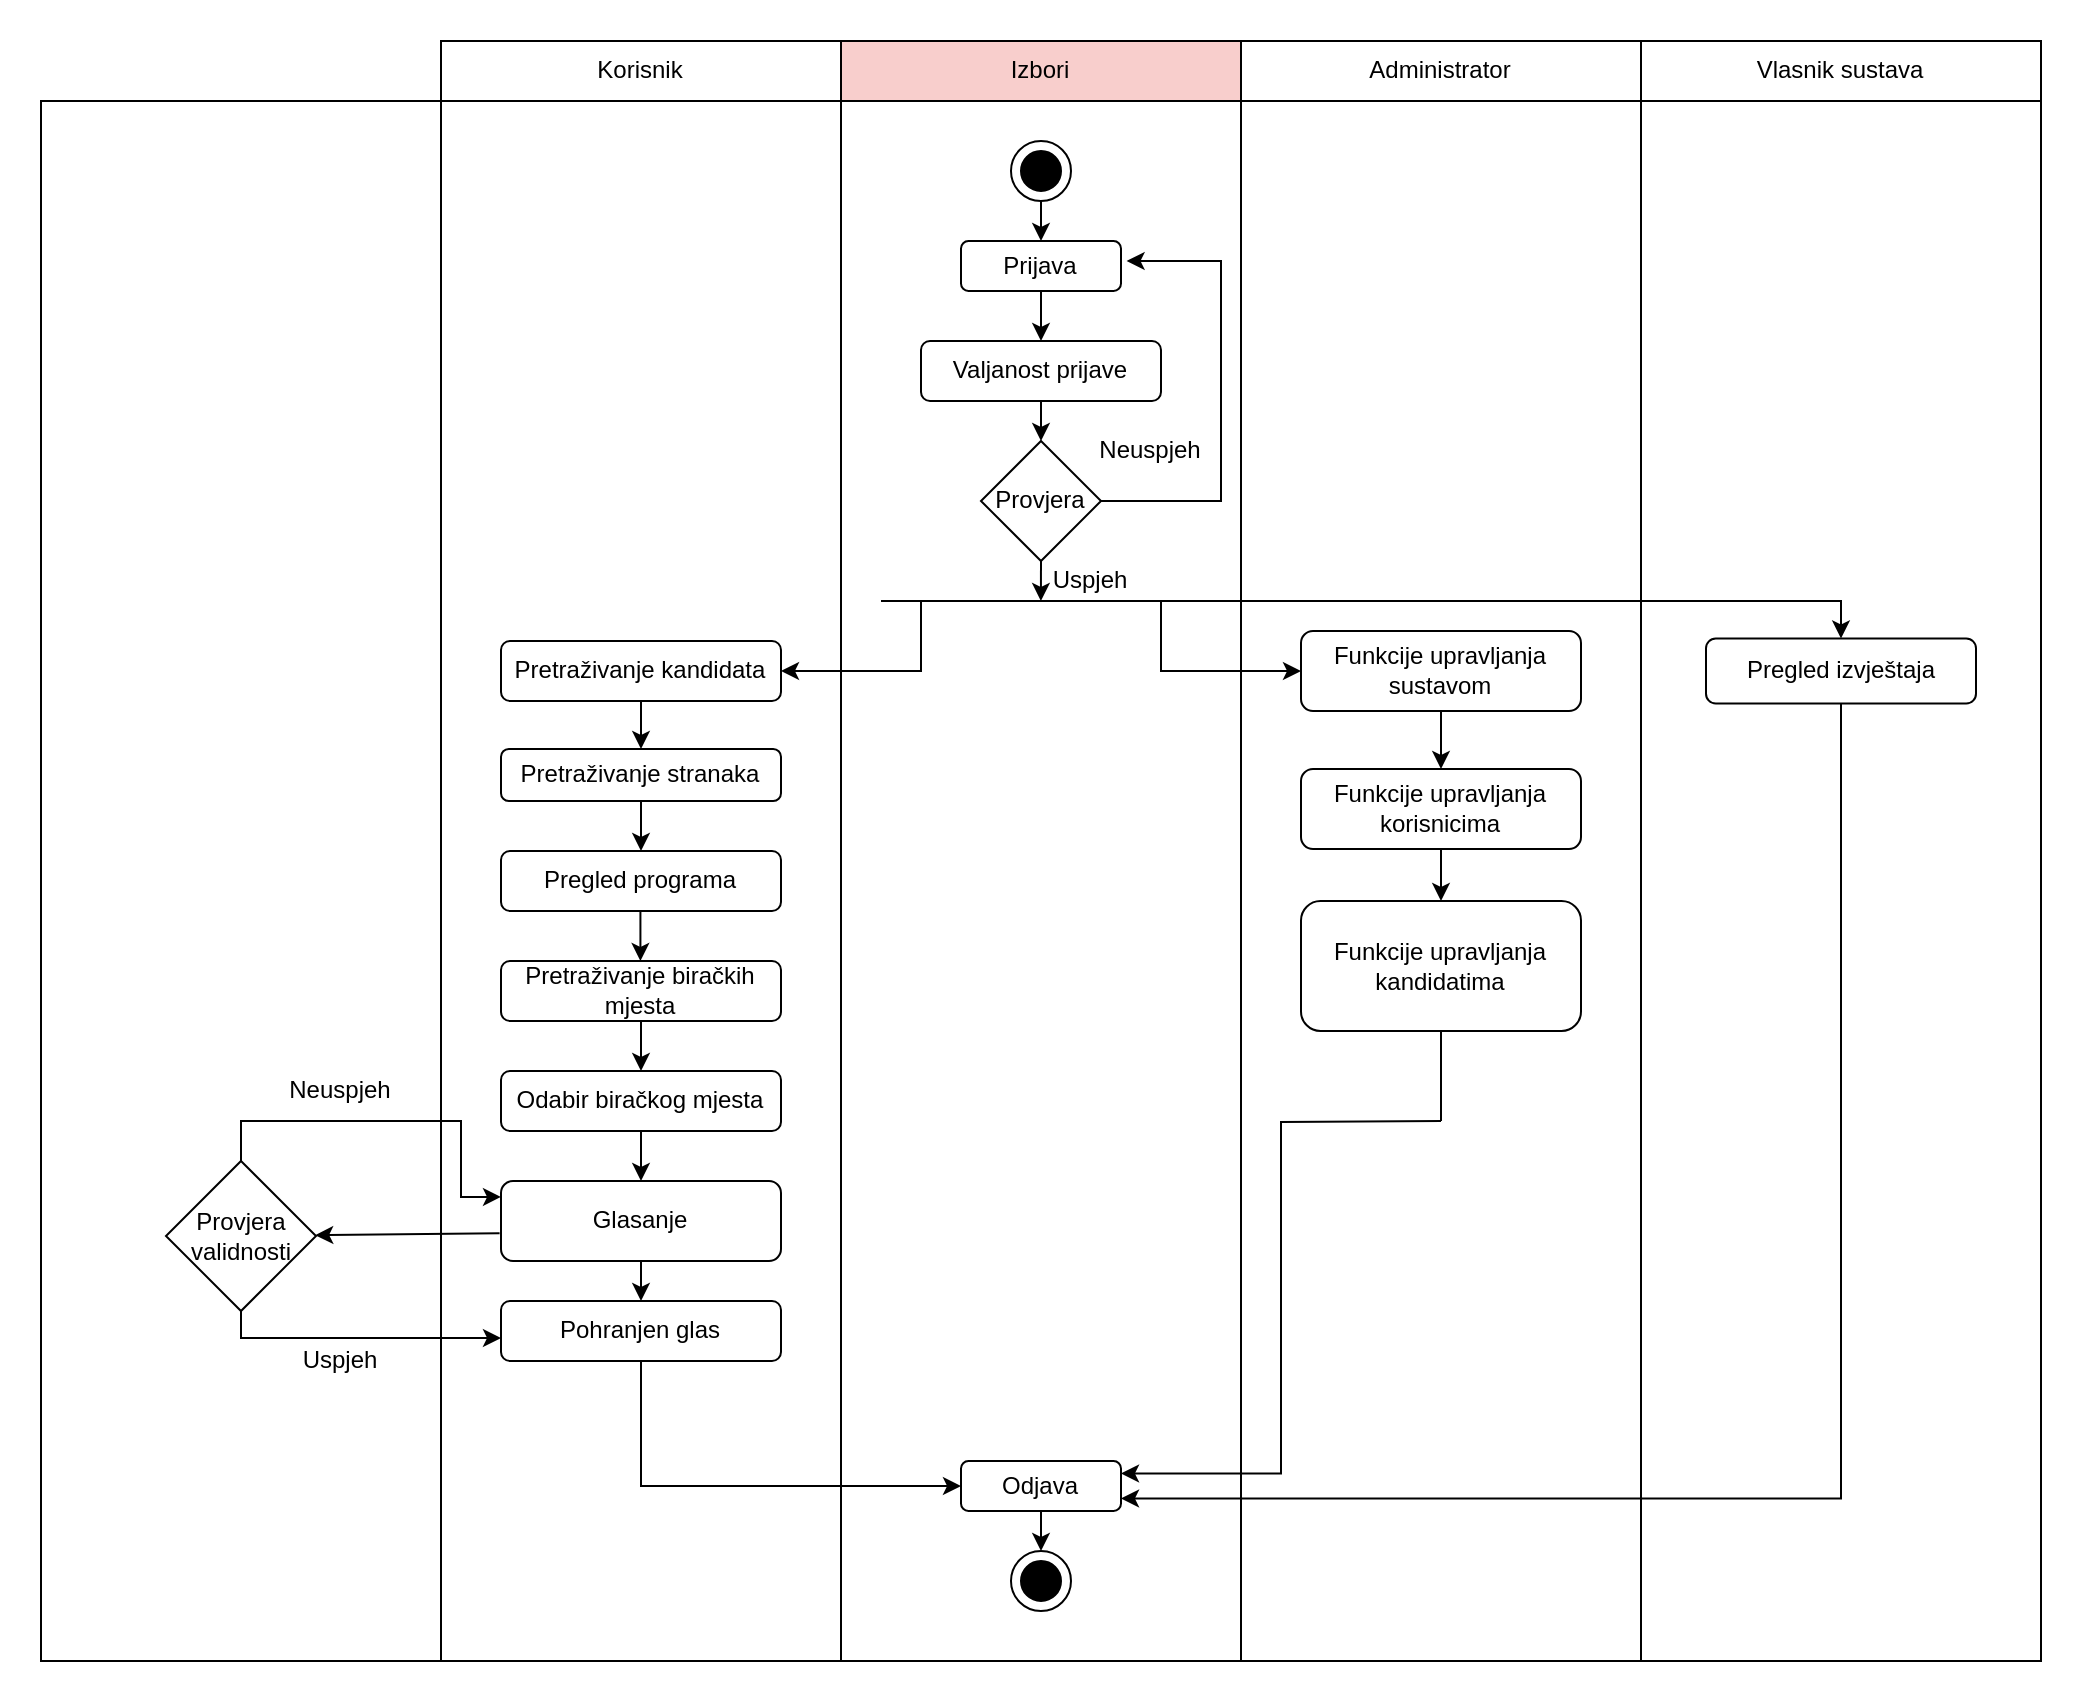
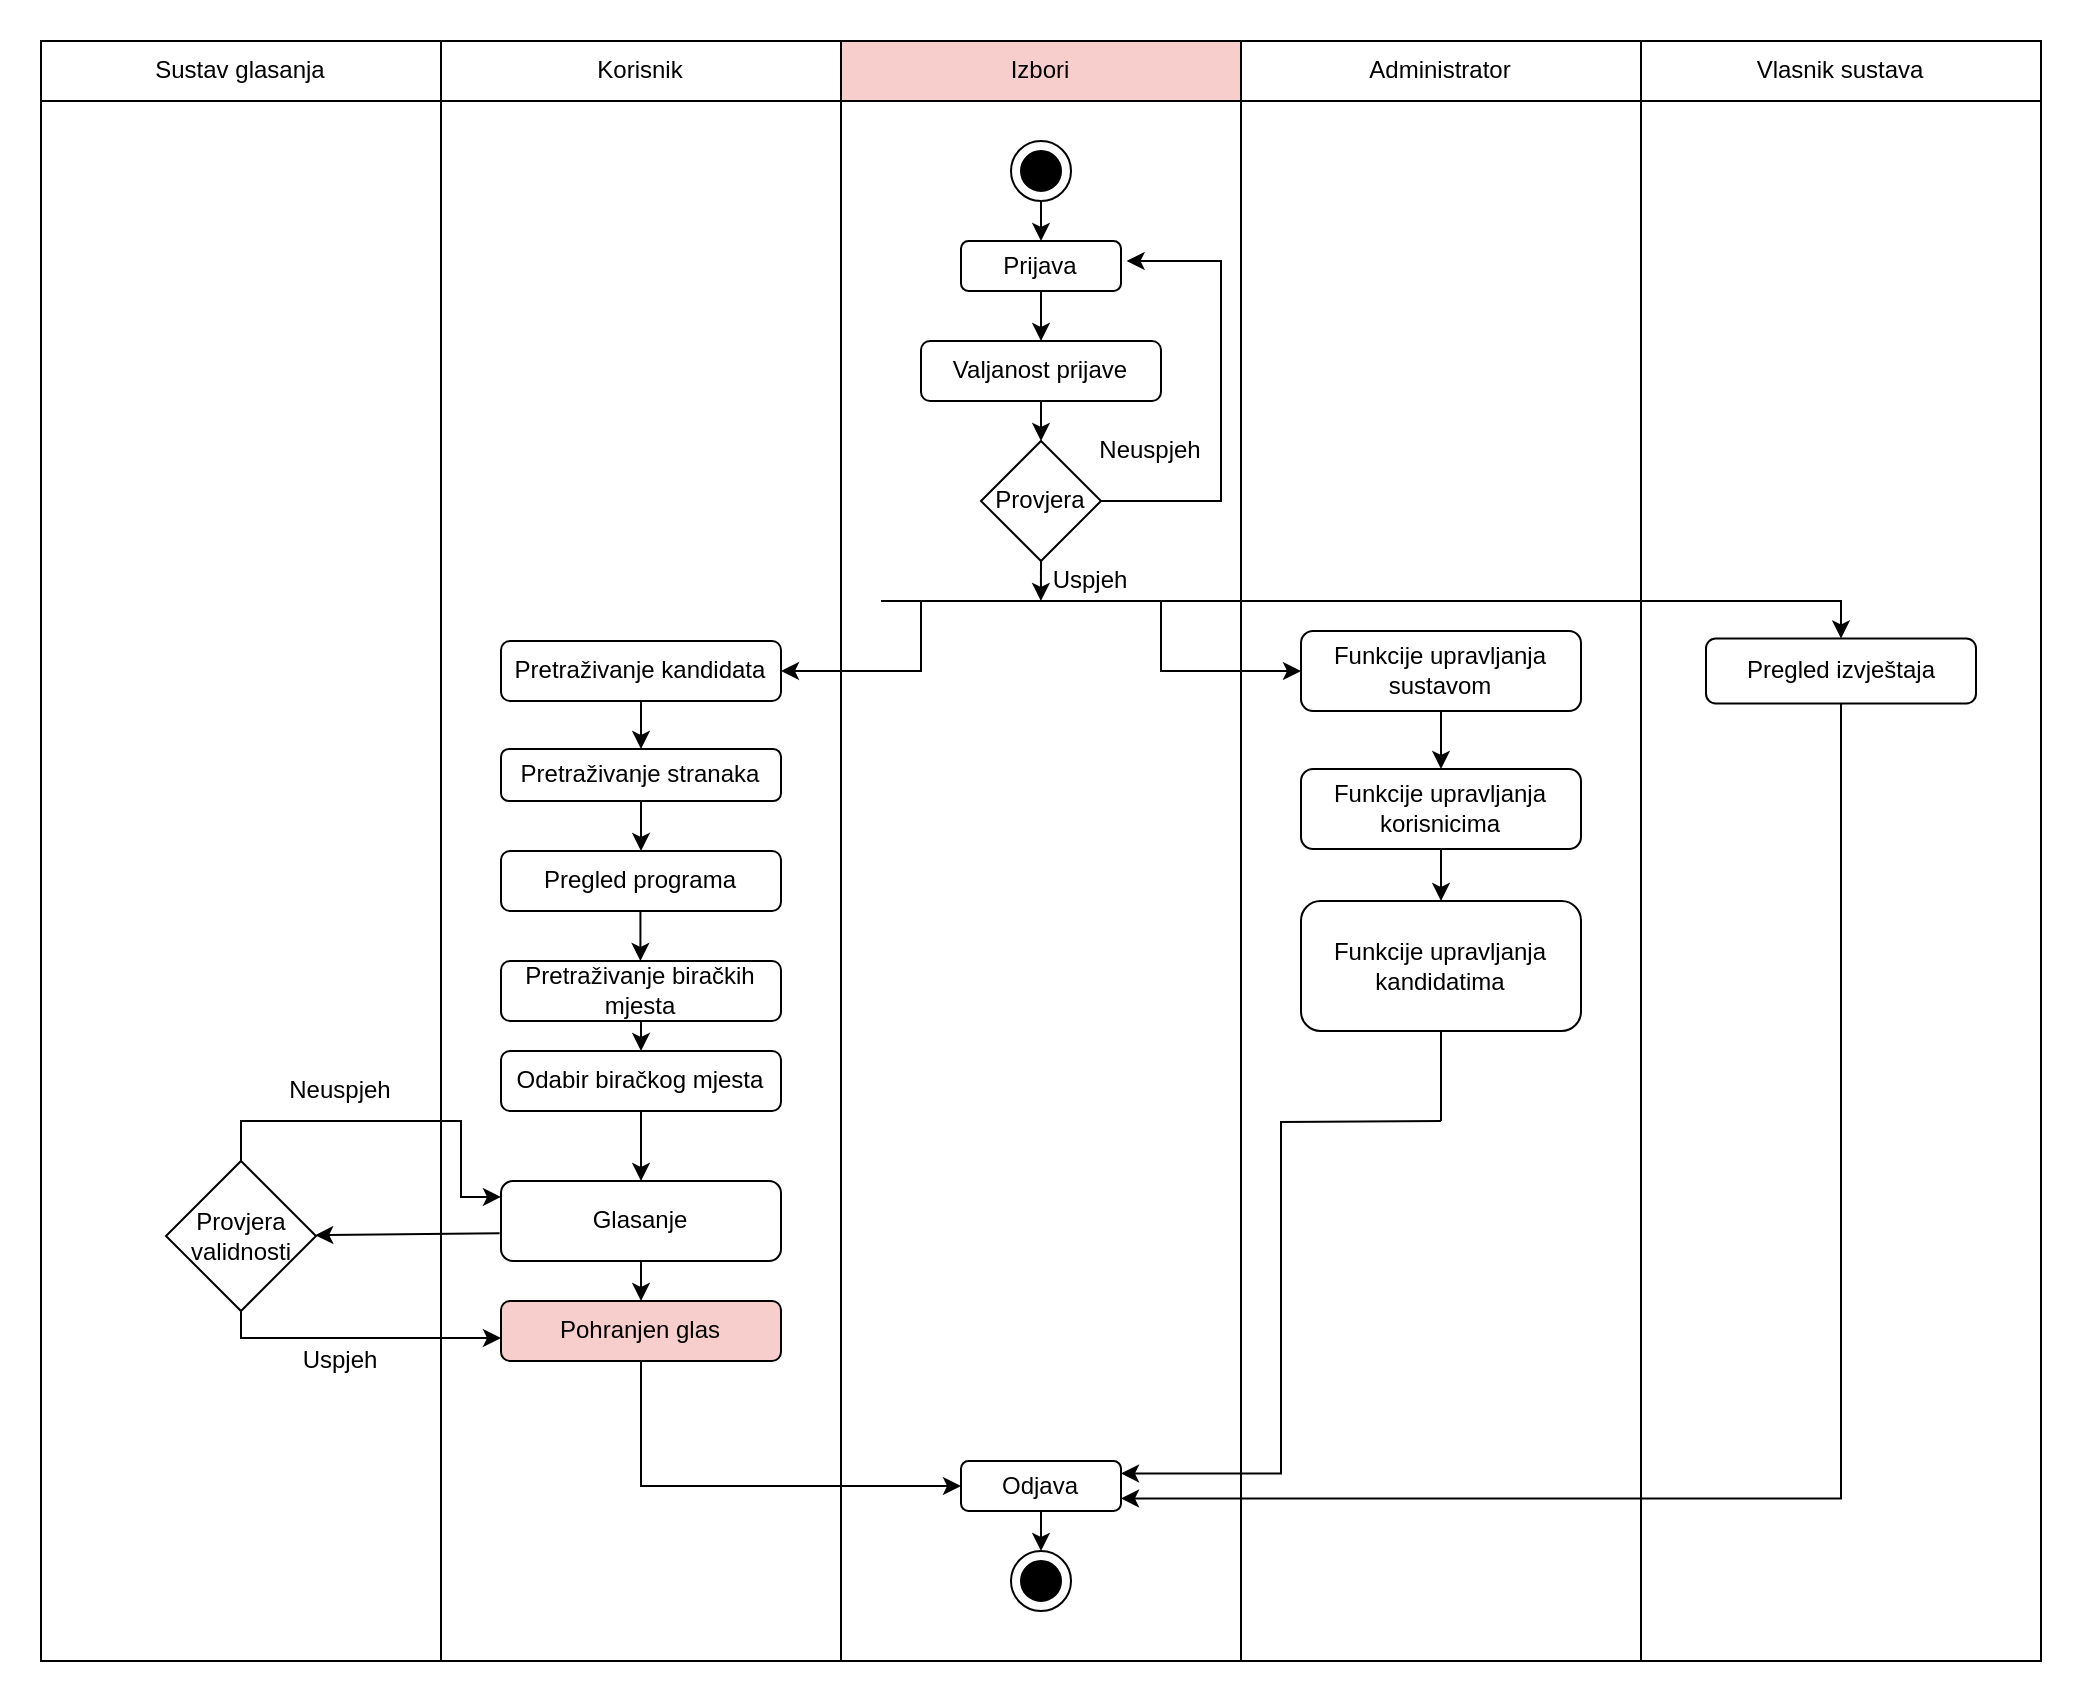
none -> (241, 71)
(641, 1101) -> (641, 1081)
(641, 1331) -> (641, 1331)
